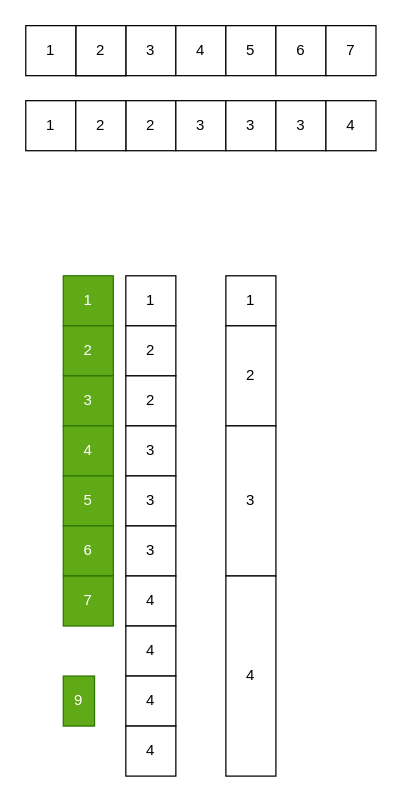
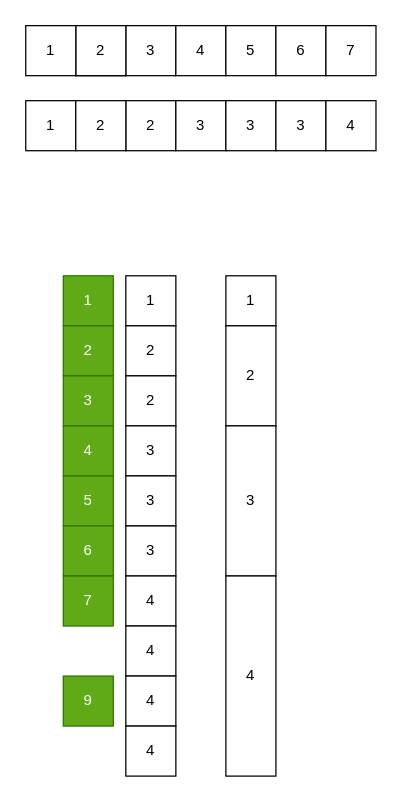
(79, 701) -> (88, 701)
